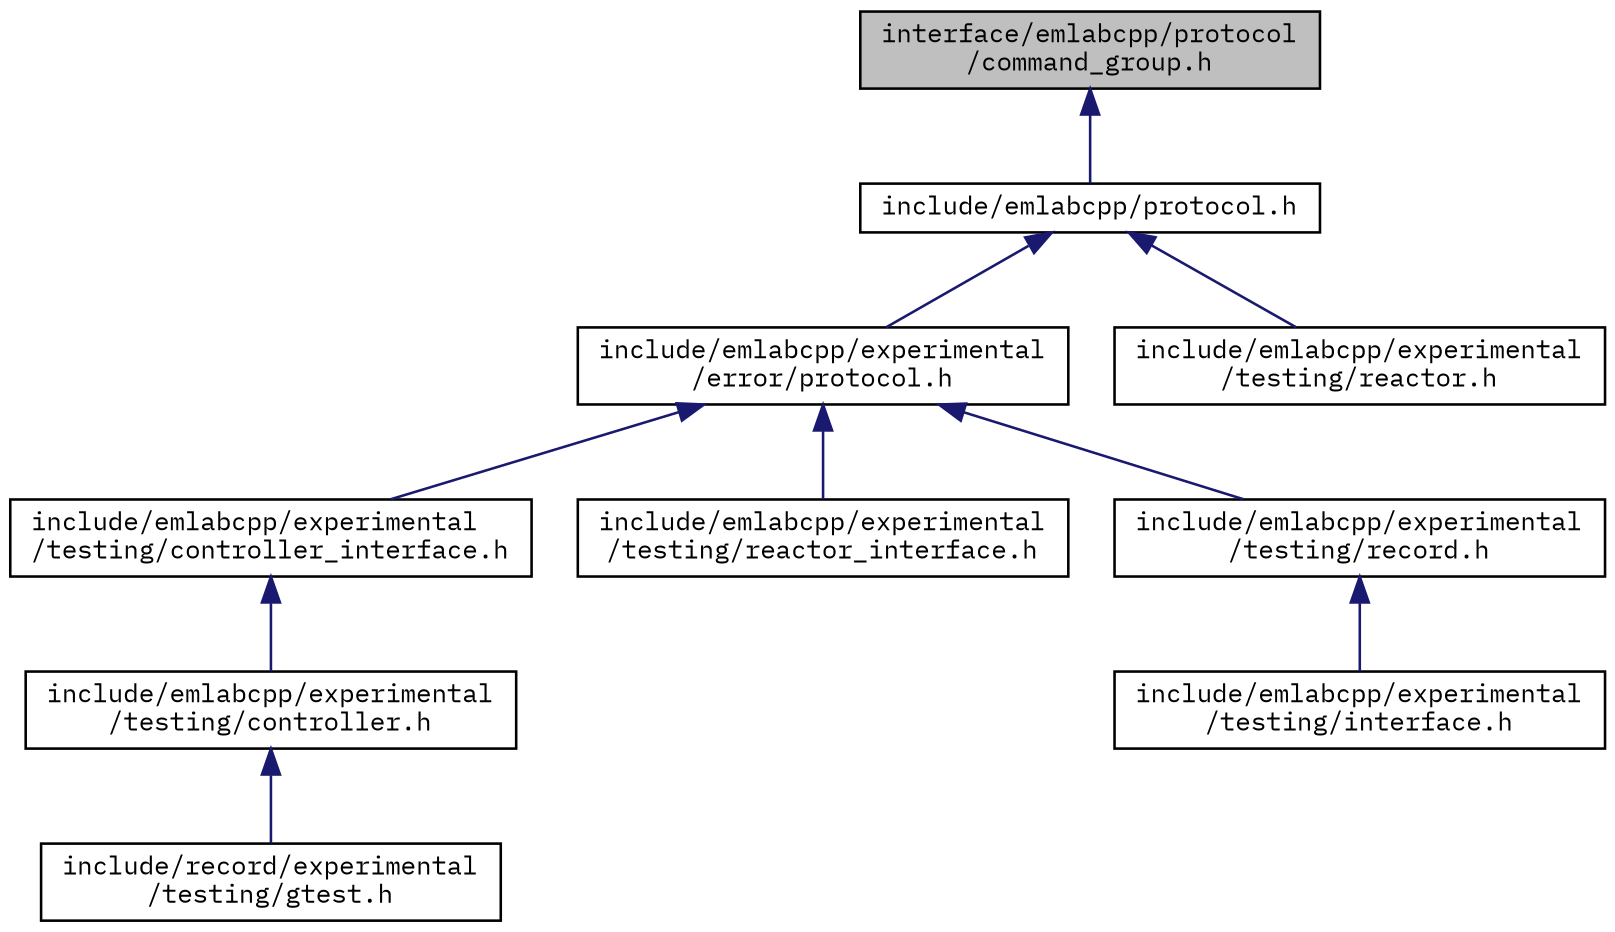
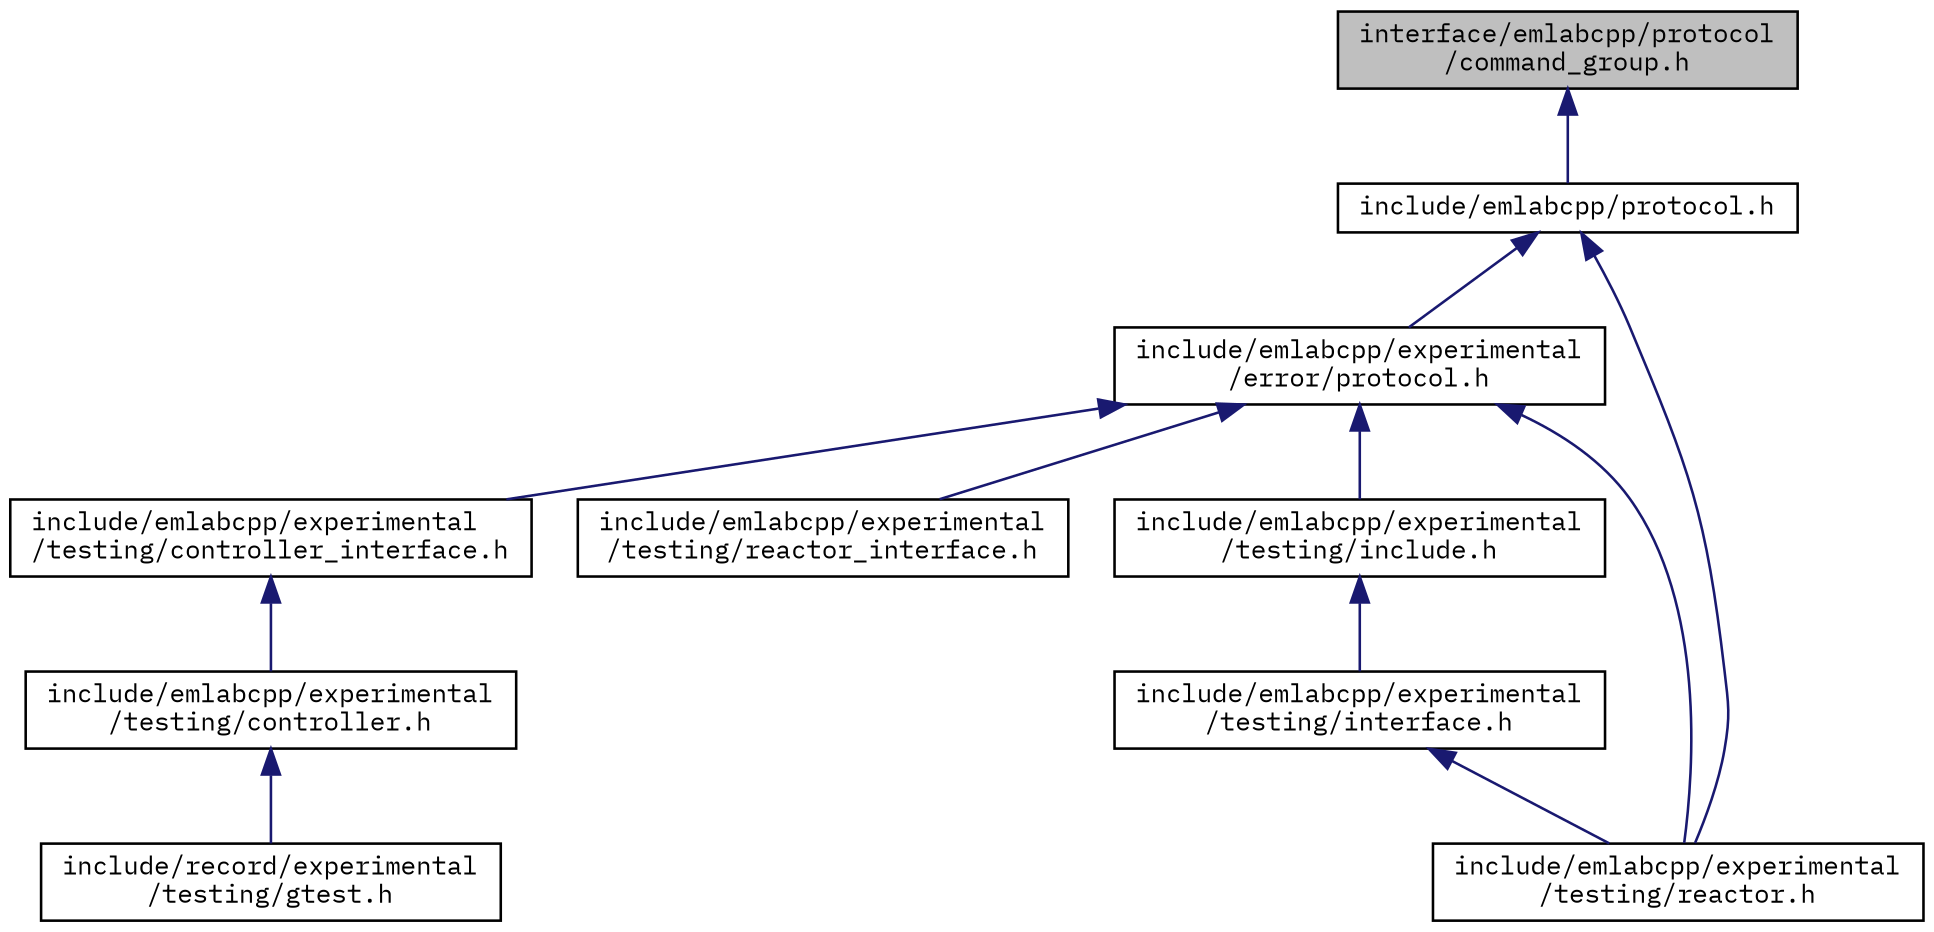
(1360, 538) -> (1360, 538)
none -> (1674, 598)
none -> (1531, 802)
